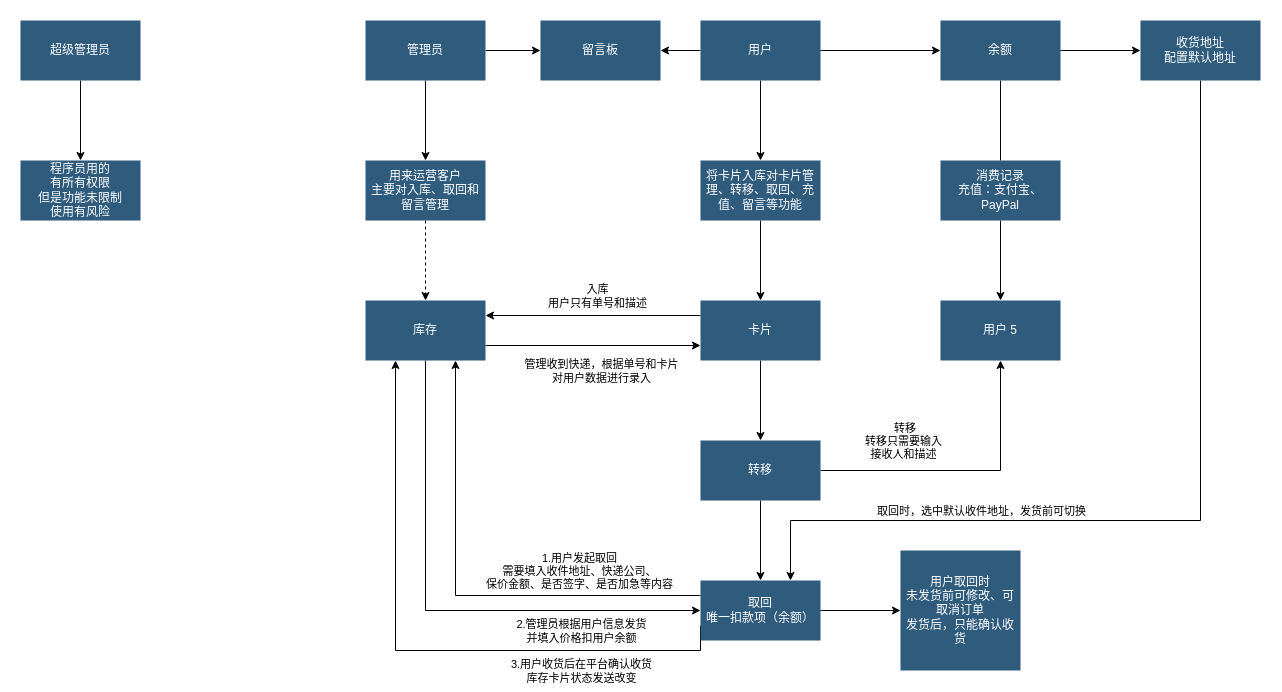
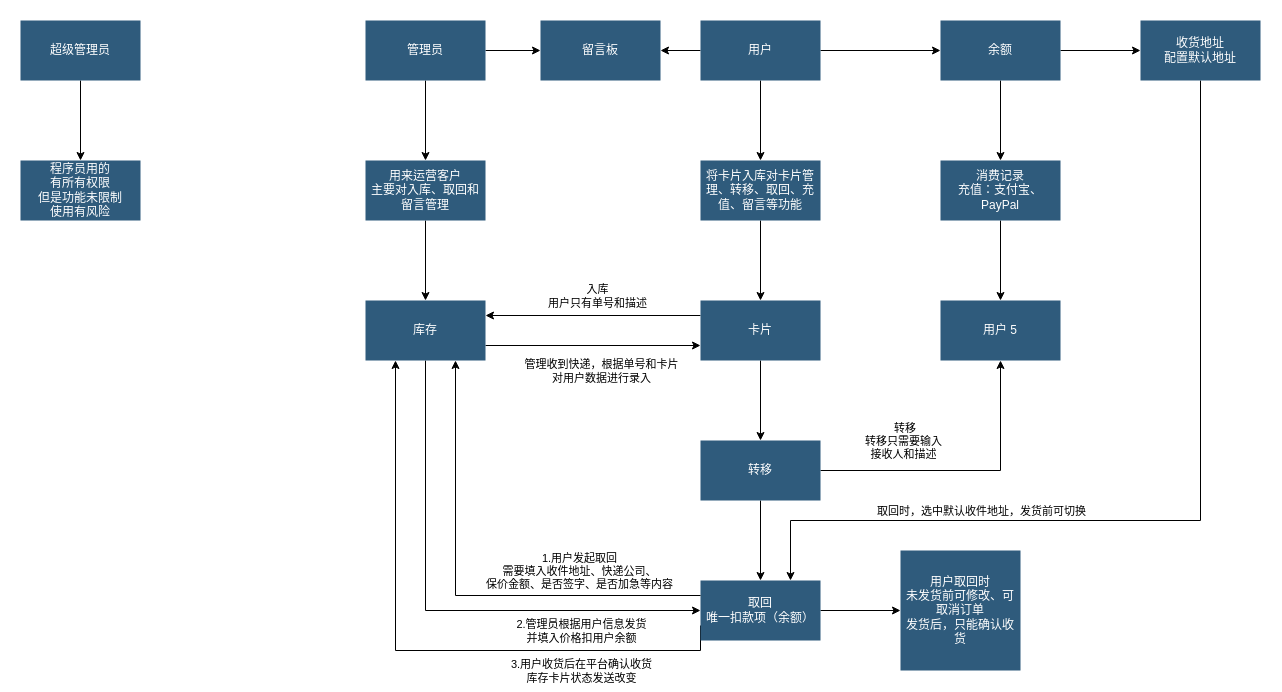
(1001, 155) -> (1001, 152)
(426, 258) -> (426, 258)
